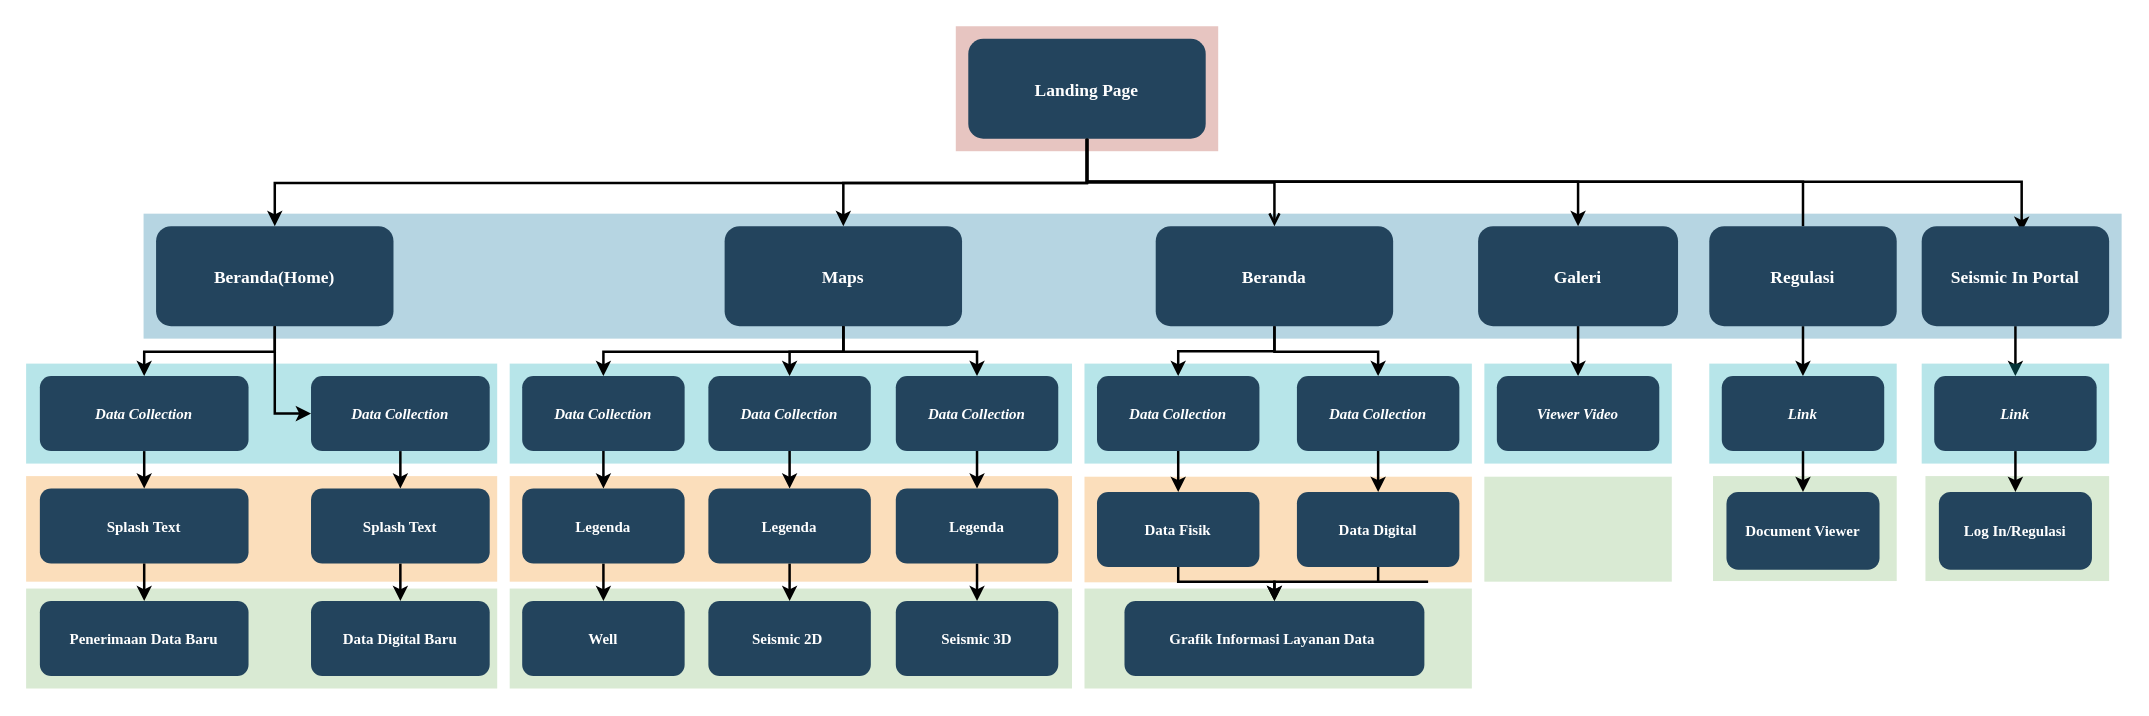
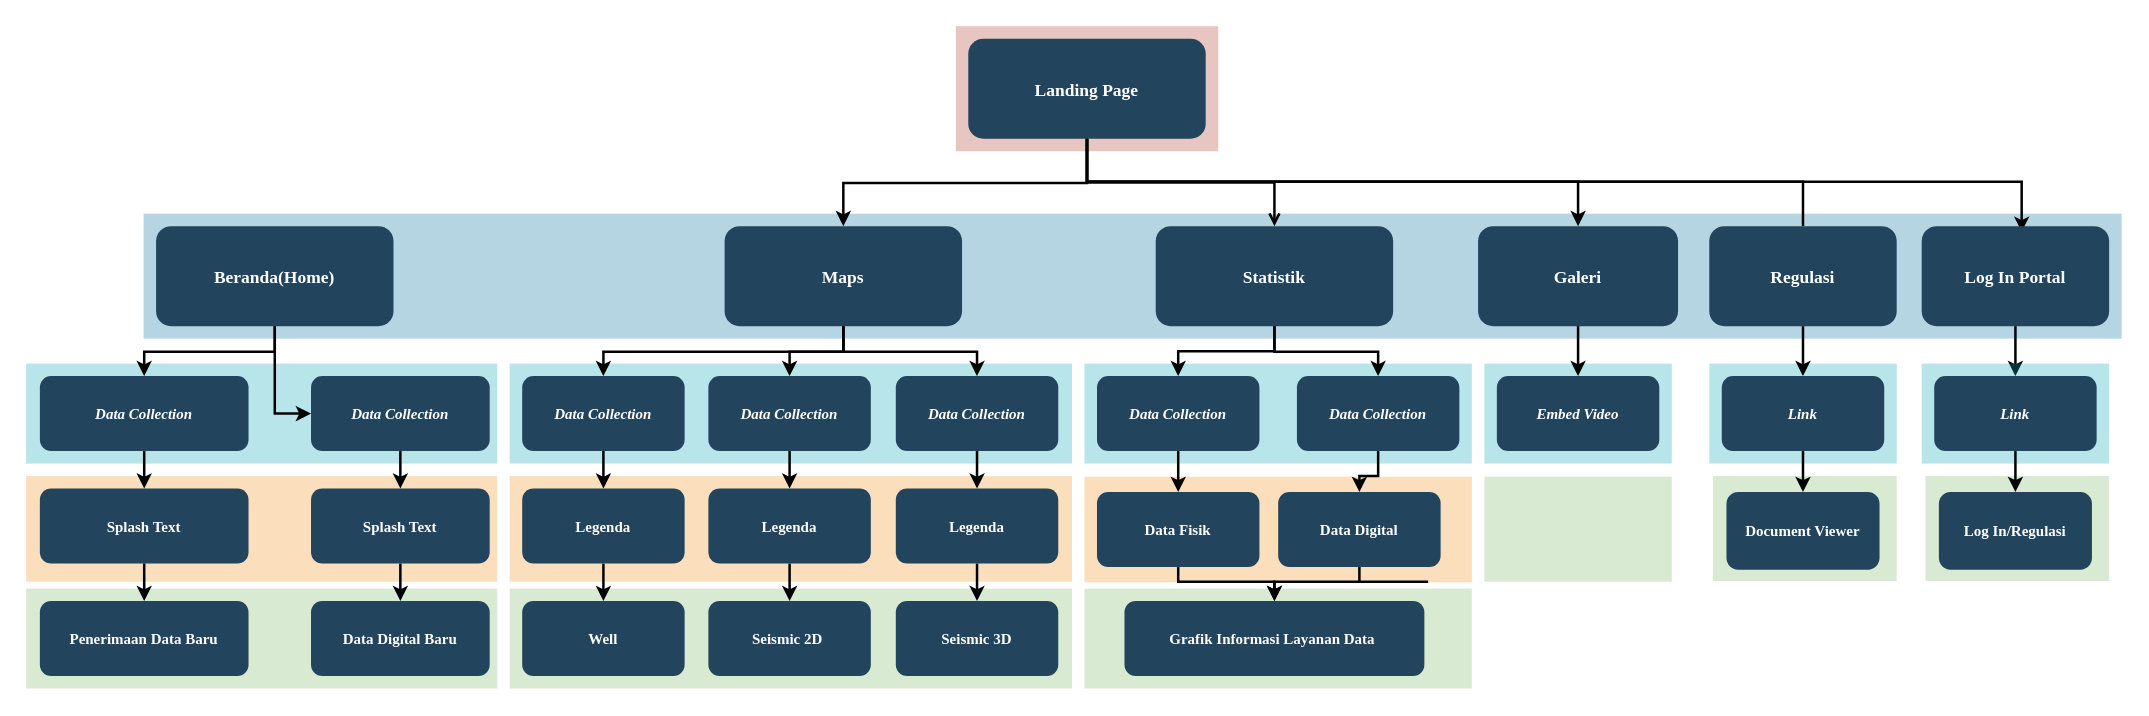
(542, 183) -> none
(1274, 277) -> (1274, 277)
(2015, 277) -> (2015, 277)
(1578, 414) -> (1578, 414)
(1378, 530) -> (1359, 530)
